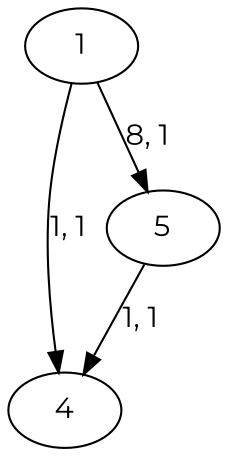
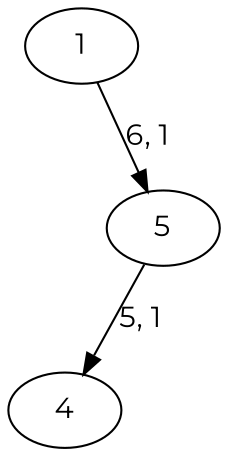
(149, 137) -> (149, 137)
(48, 217) -> none
(141, 319) -> (141, 319)
